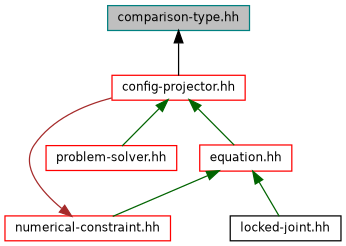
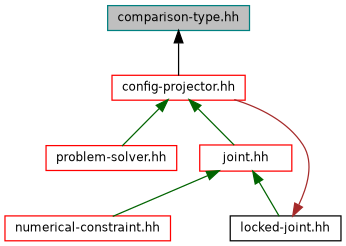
(39, 138) -> (297, 136)
(246, 158) -> (246, 158)
